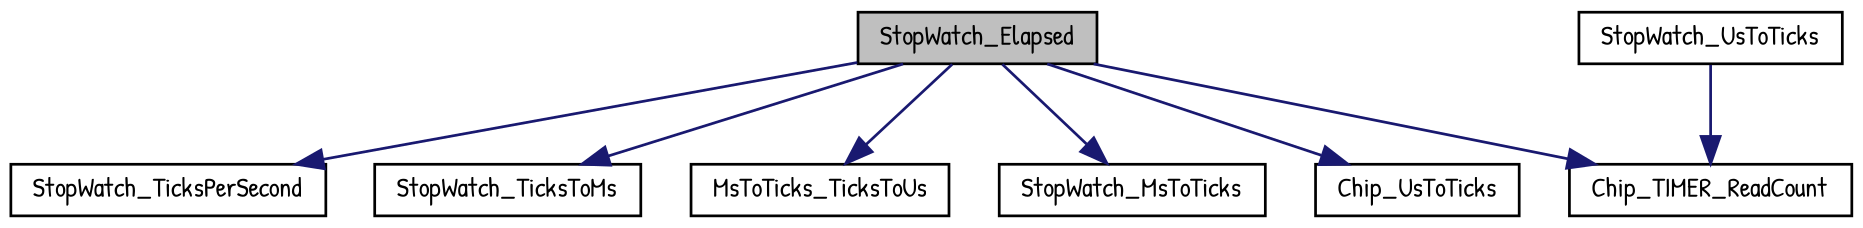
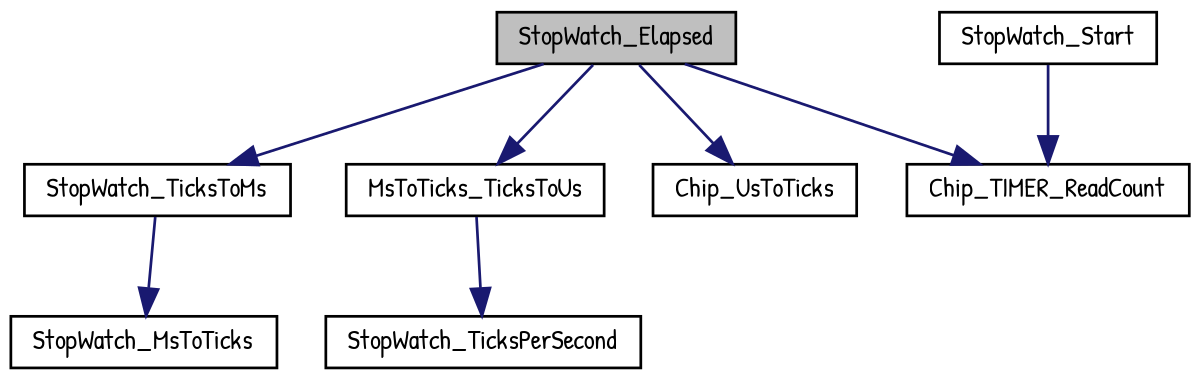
(1711, 38) -> (1048, 38)
(1044, 104) -> (152, 252)
(590, 111) -> (478, 252)
